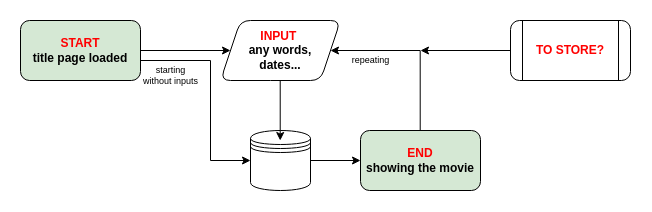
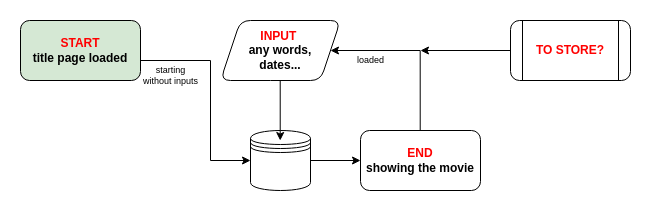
(182, 51) -> none
(371, 61) -> (371, 61)
(421, 161) -> (421, 161)
